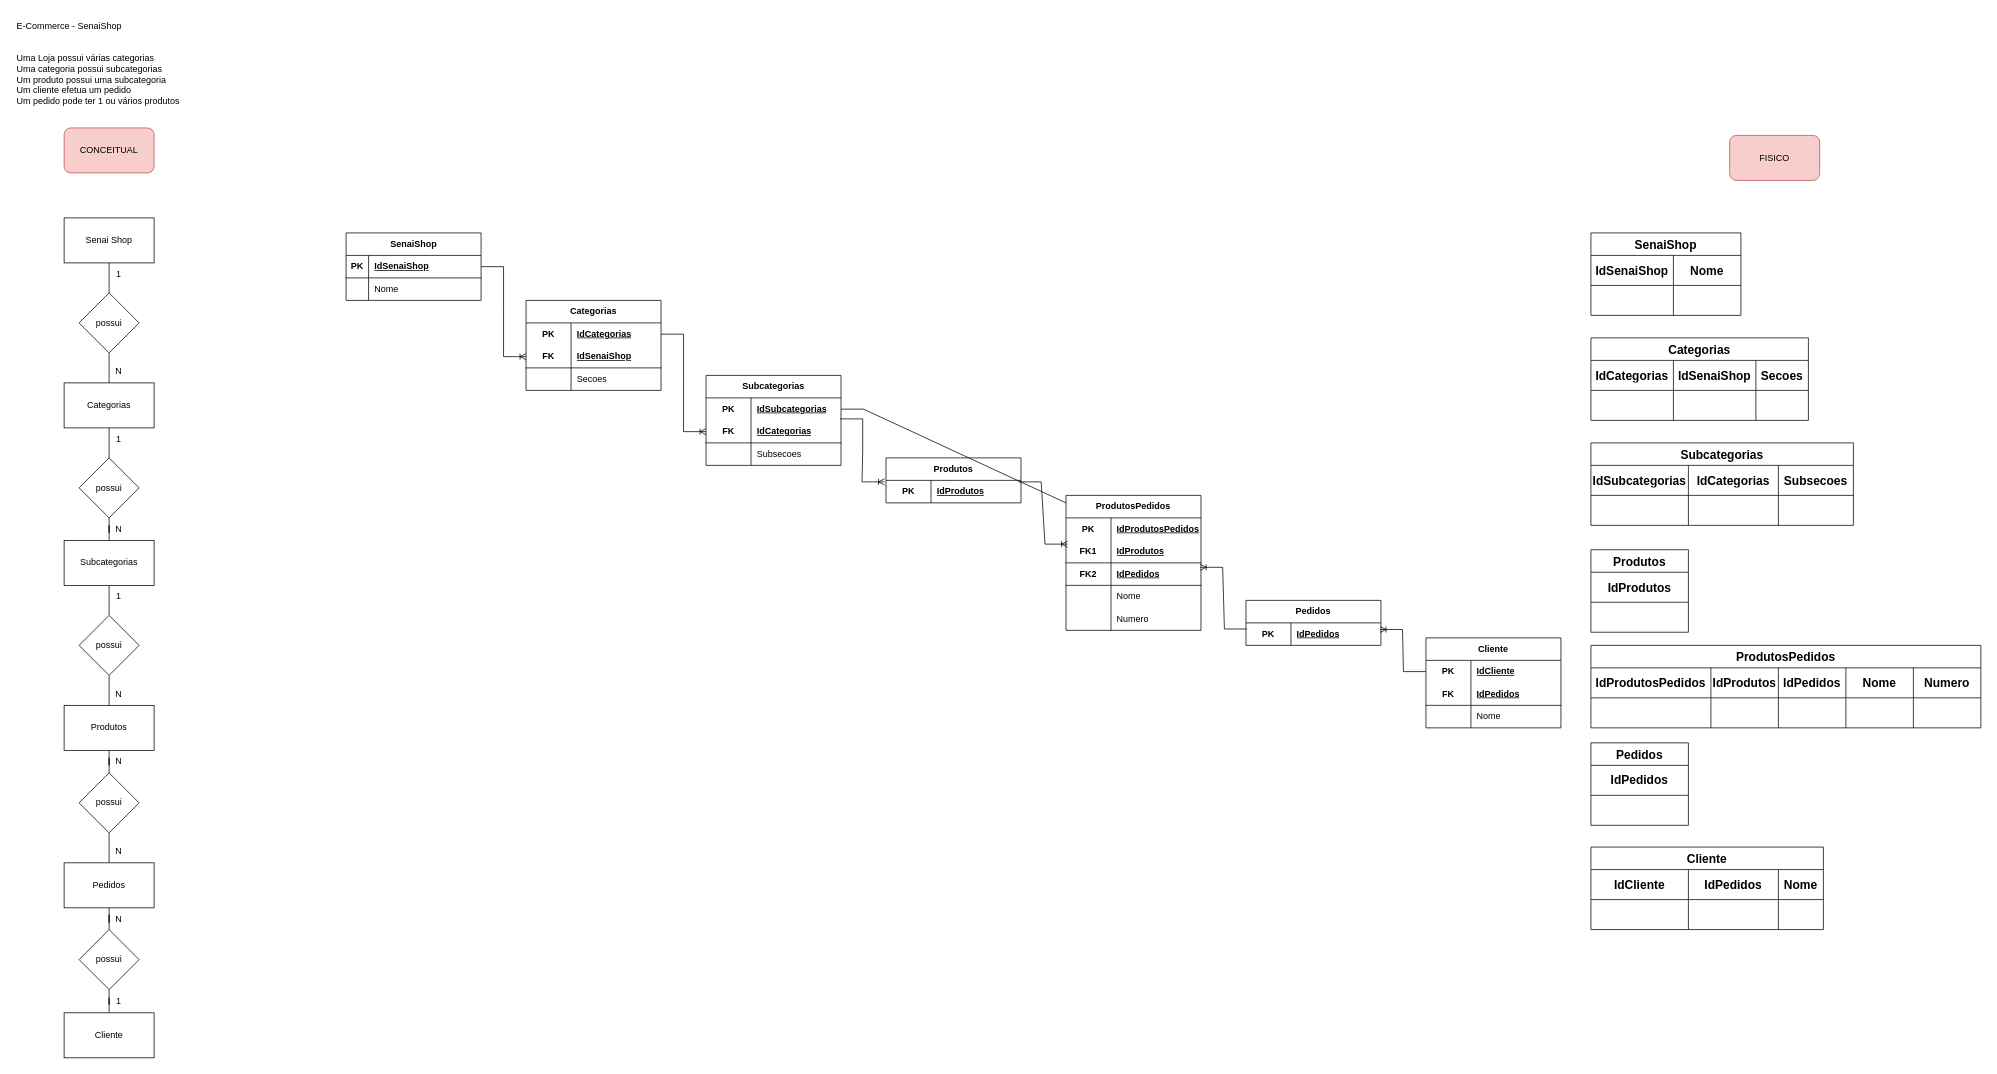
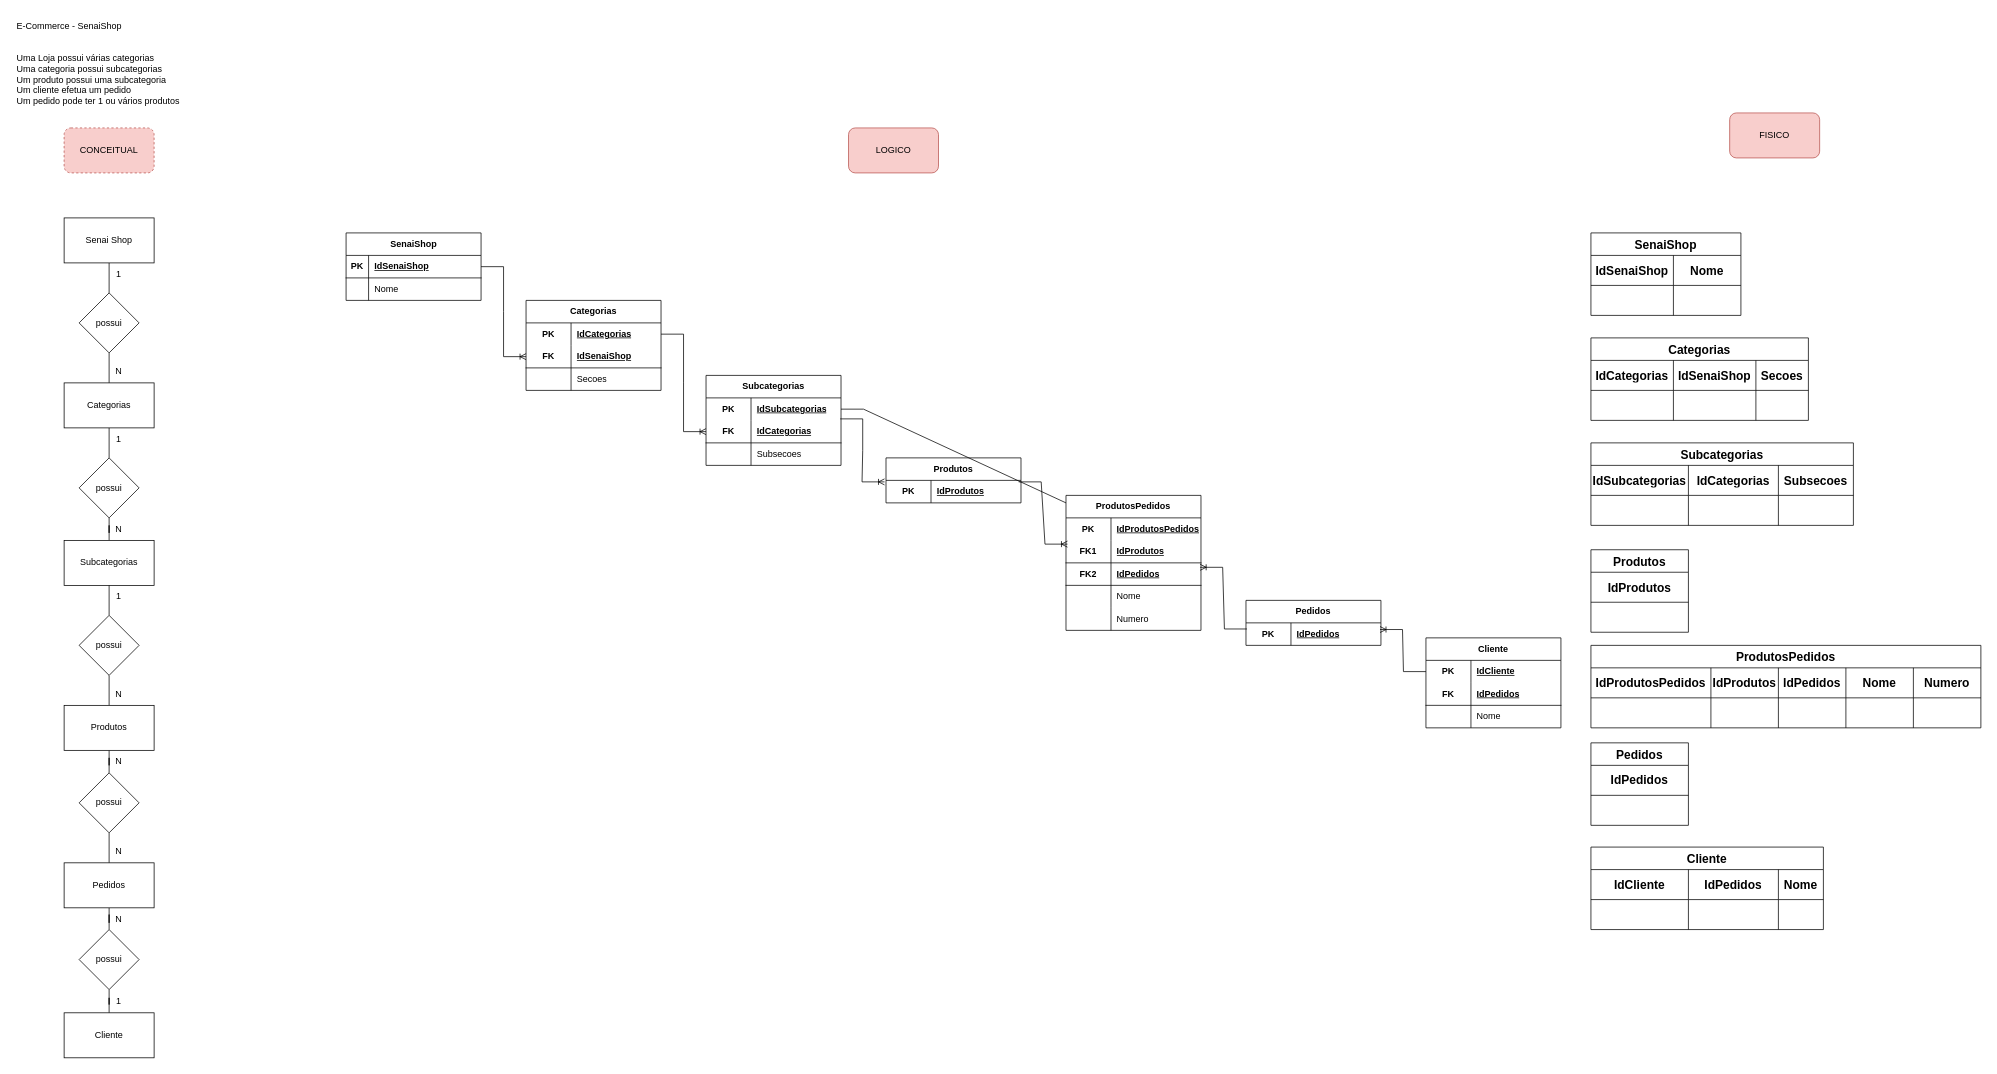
(109, 150) -> (109, 150)
none -> (894, 150)
(1775, 158) -> (1775, 135)
